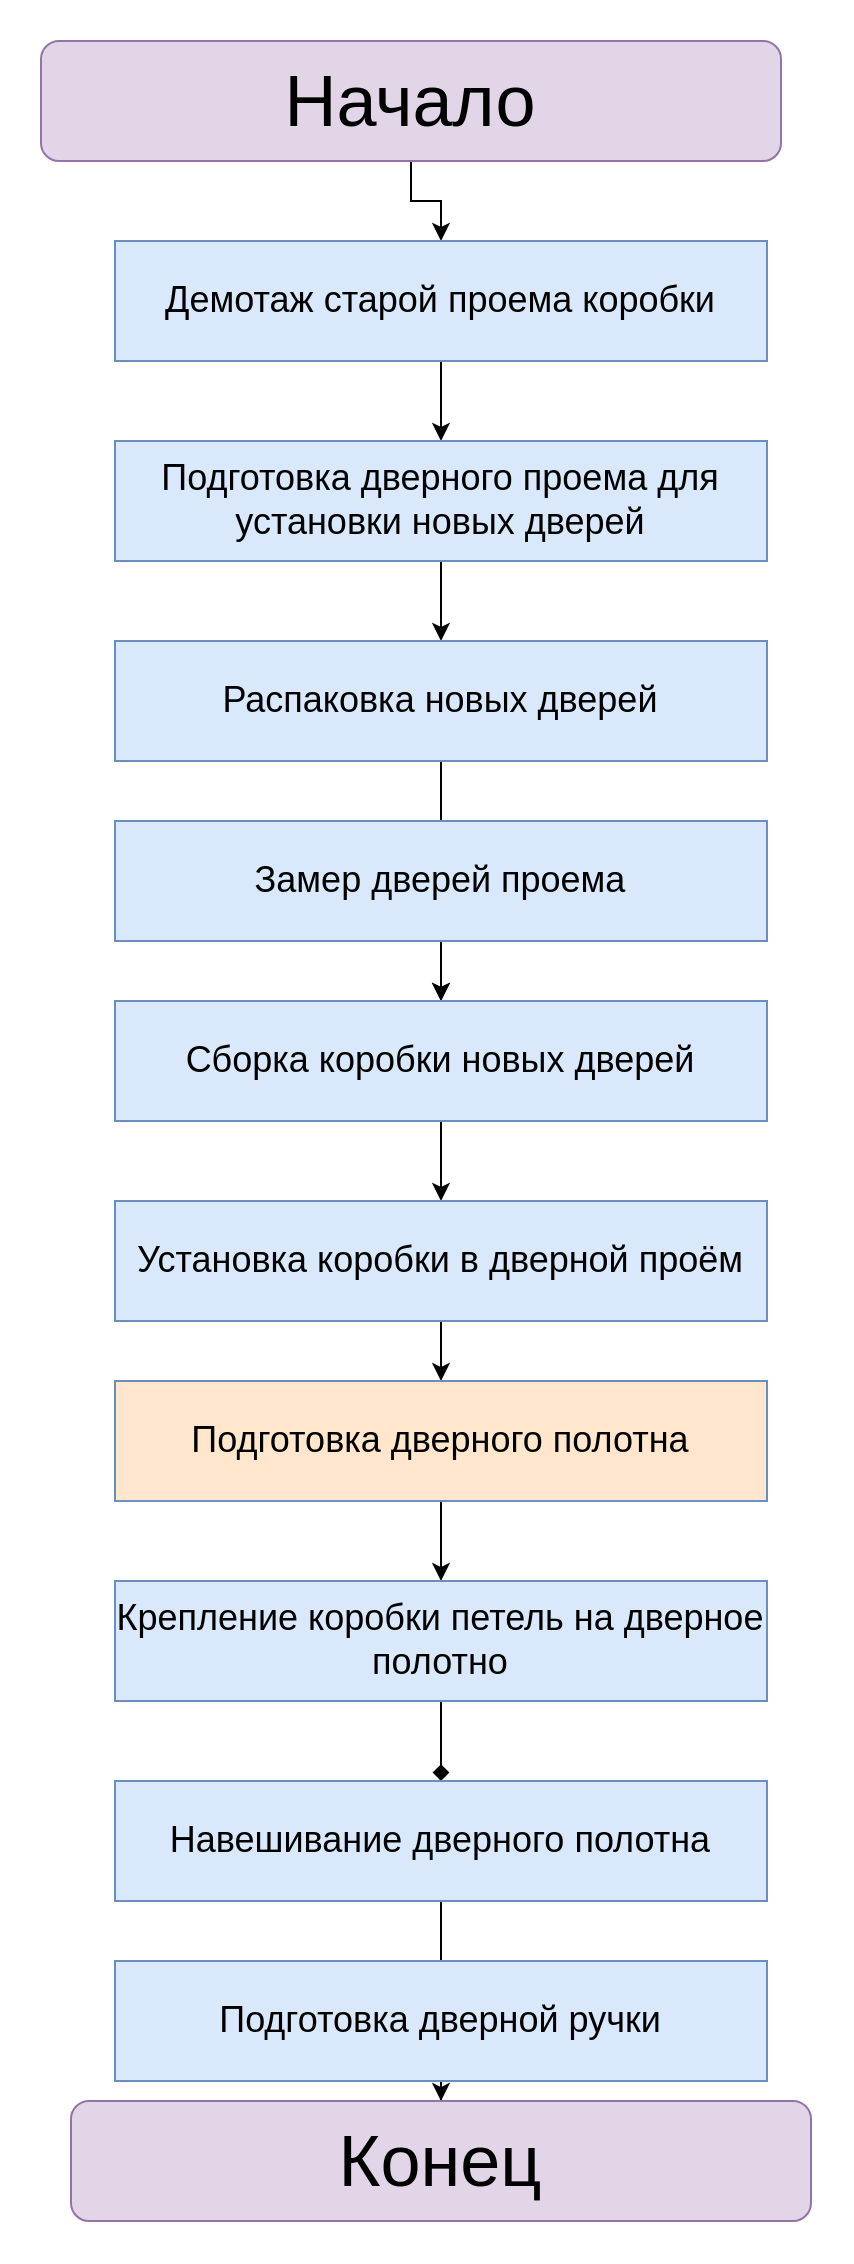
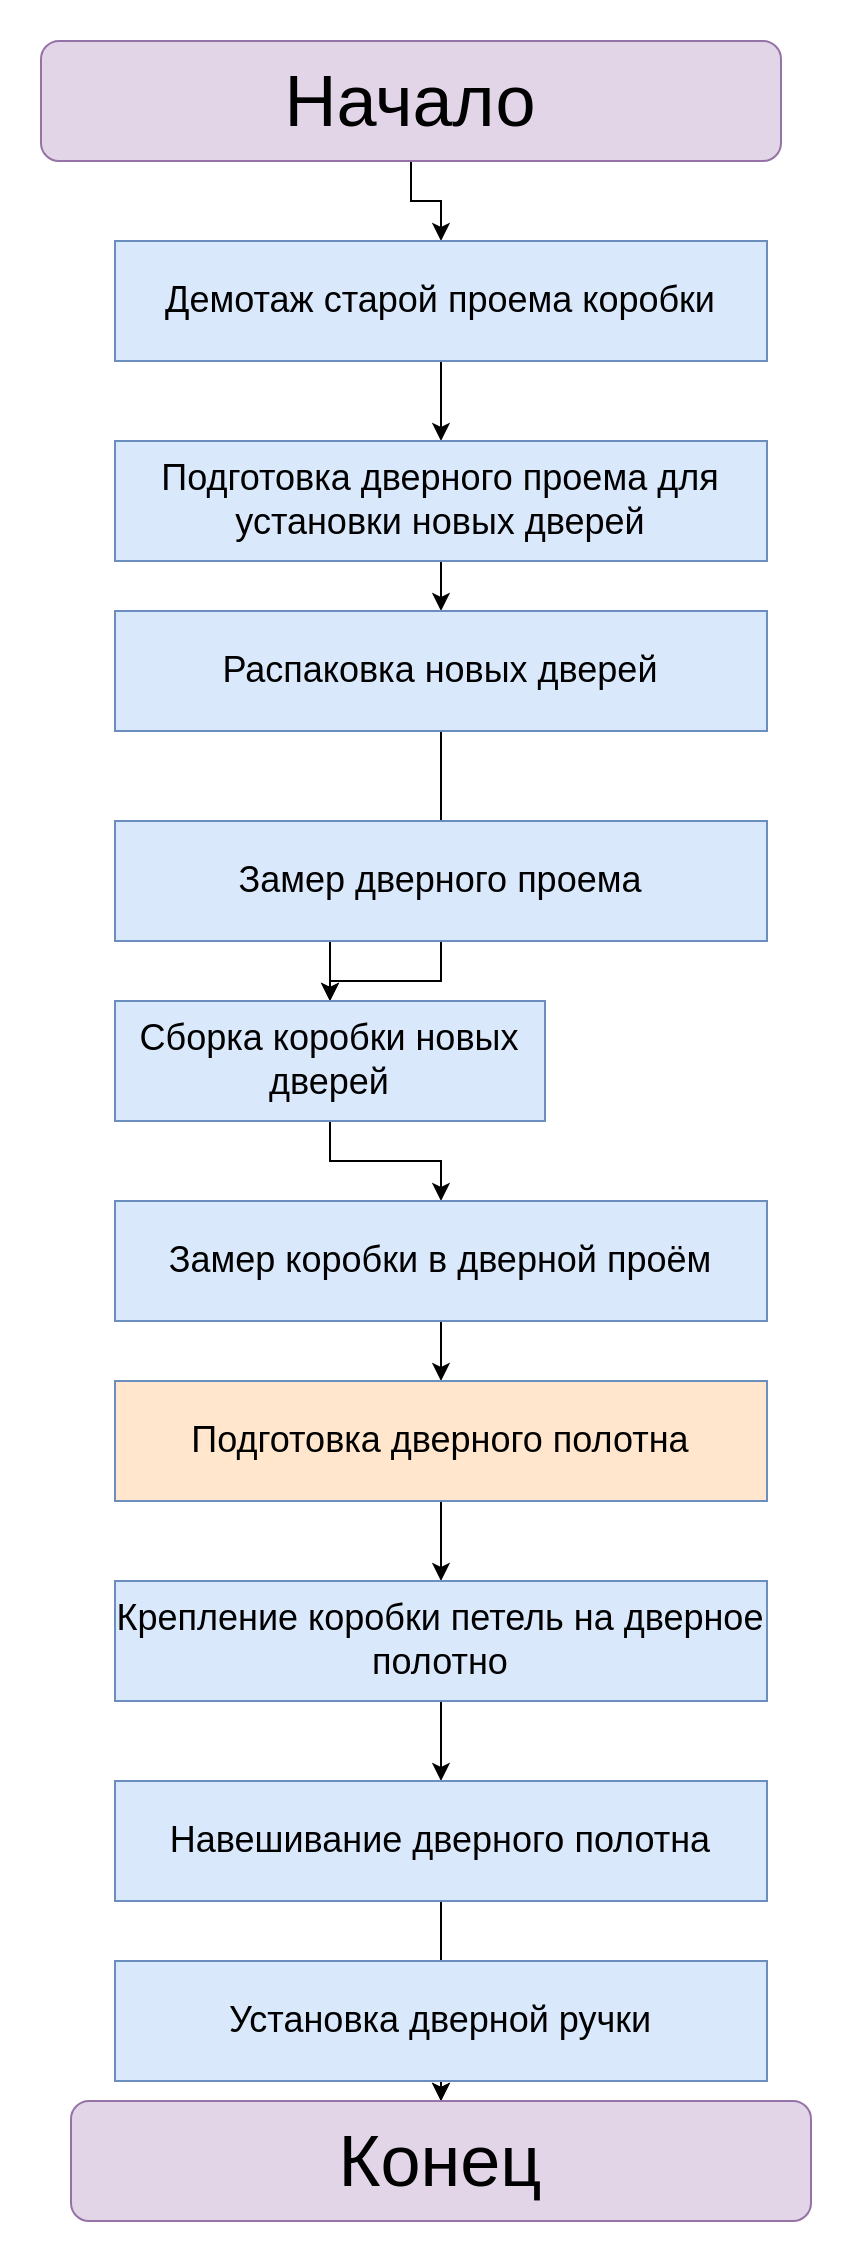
(441, 701) -> (441, 671)
(441, 881) -> (441, 881)
(441, 1061) -> (330, 1061)
(441, 1261) -> (441, 1261)
(441, 1765) -> (441, 1766)
(441, 2021) -> (441, 2021)
(441, 2021) -> (441, 2021)
